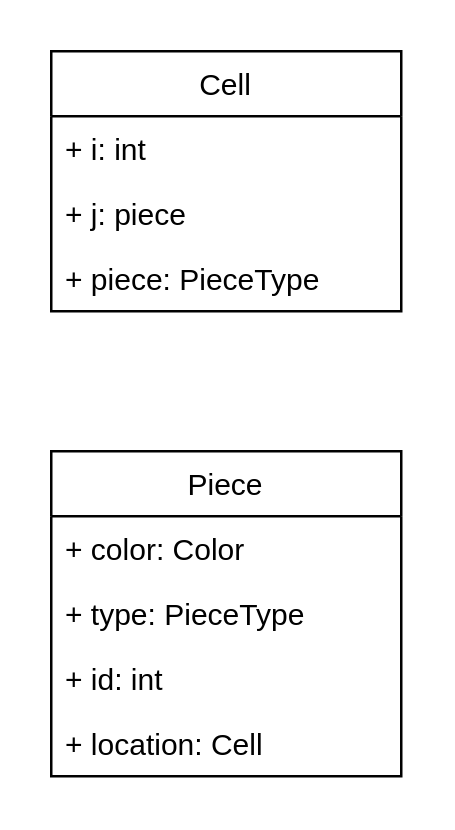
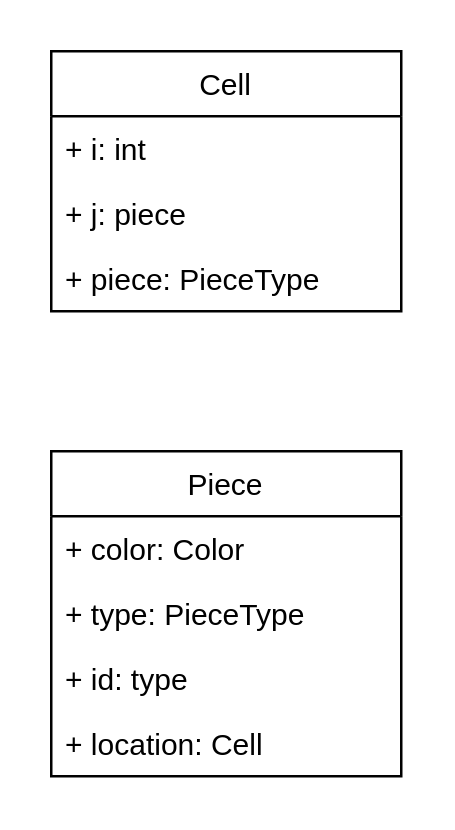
(121, 680) -> (133, 680)
